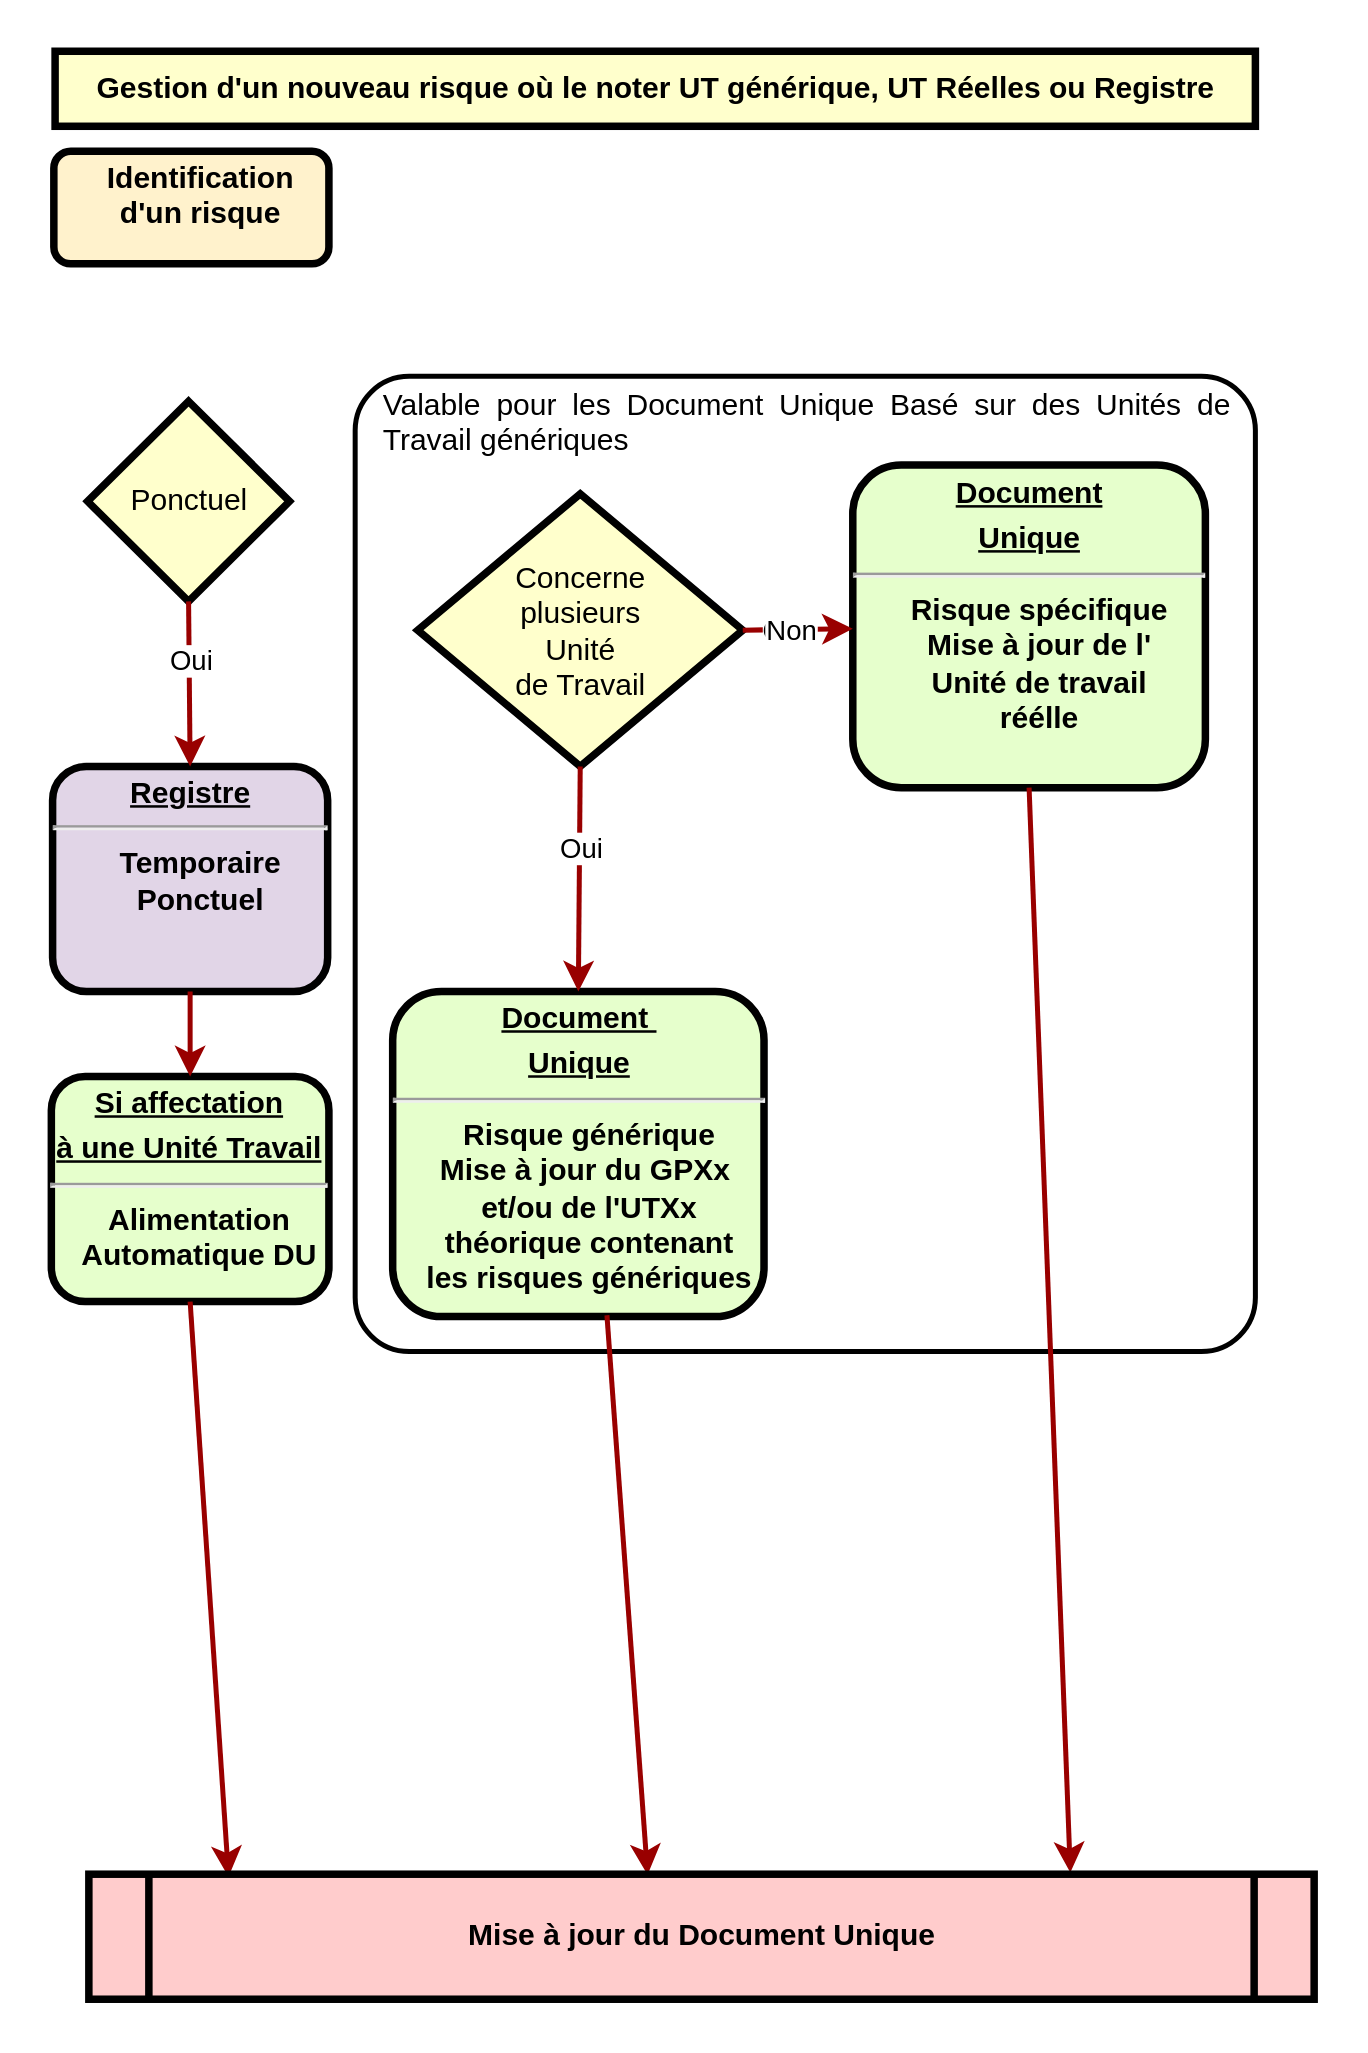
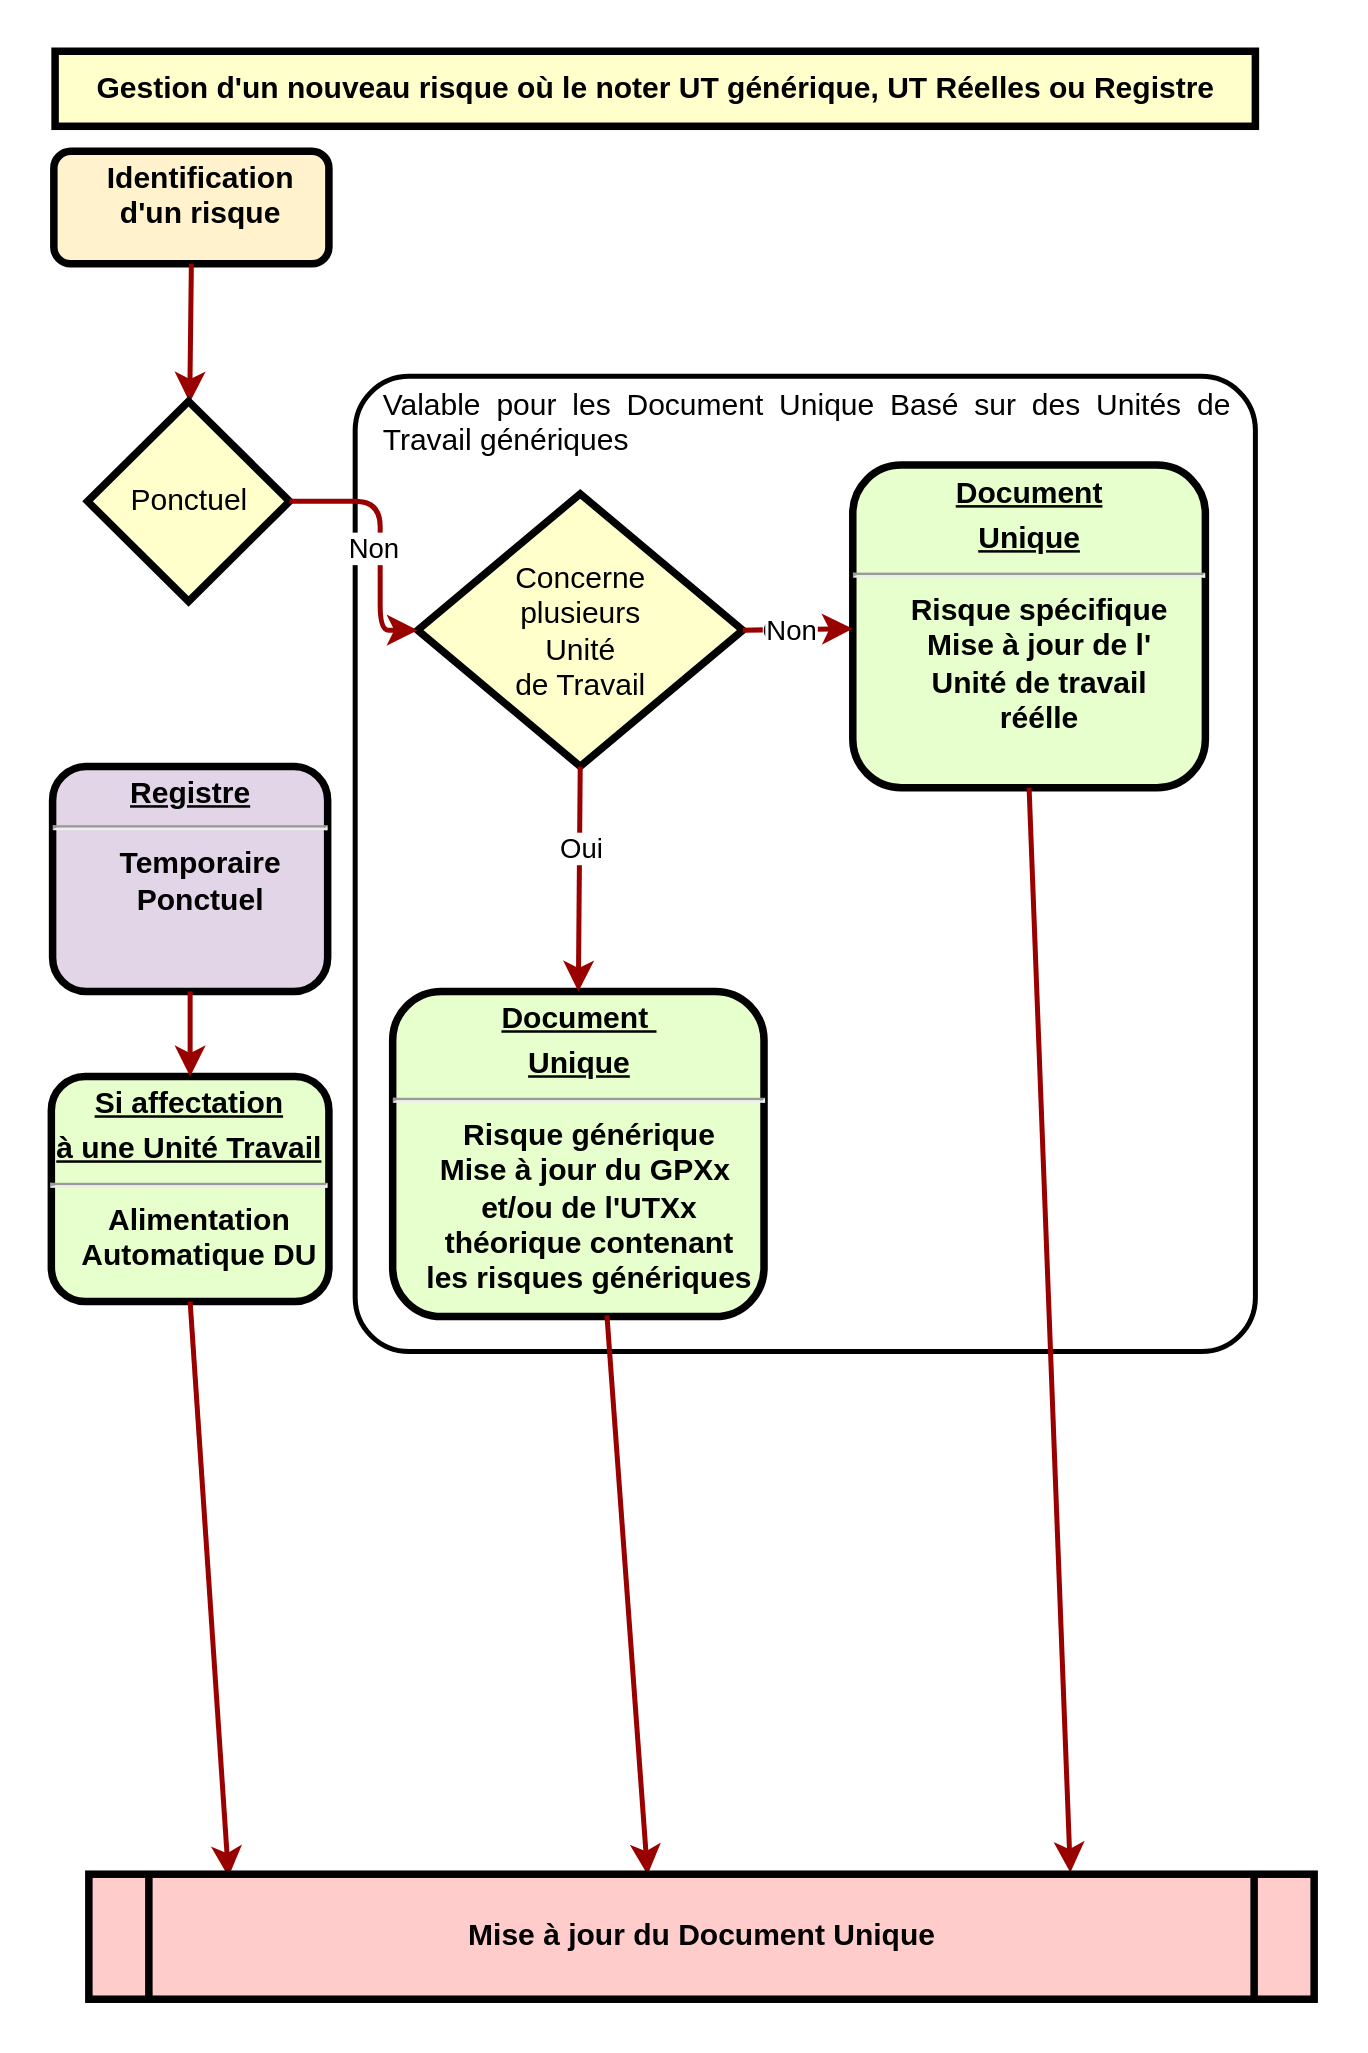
none -> (191, 323)
none -> (380, 531)
(189, 711) -> none
